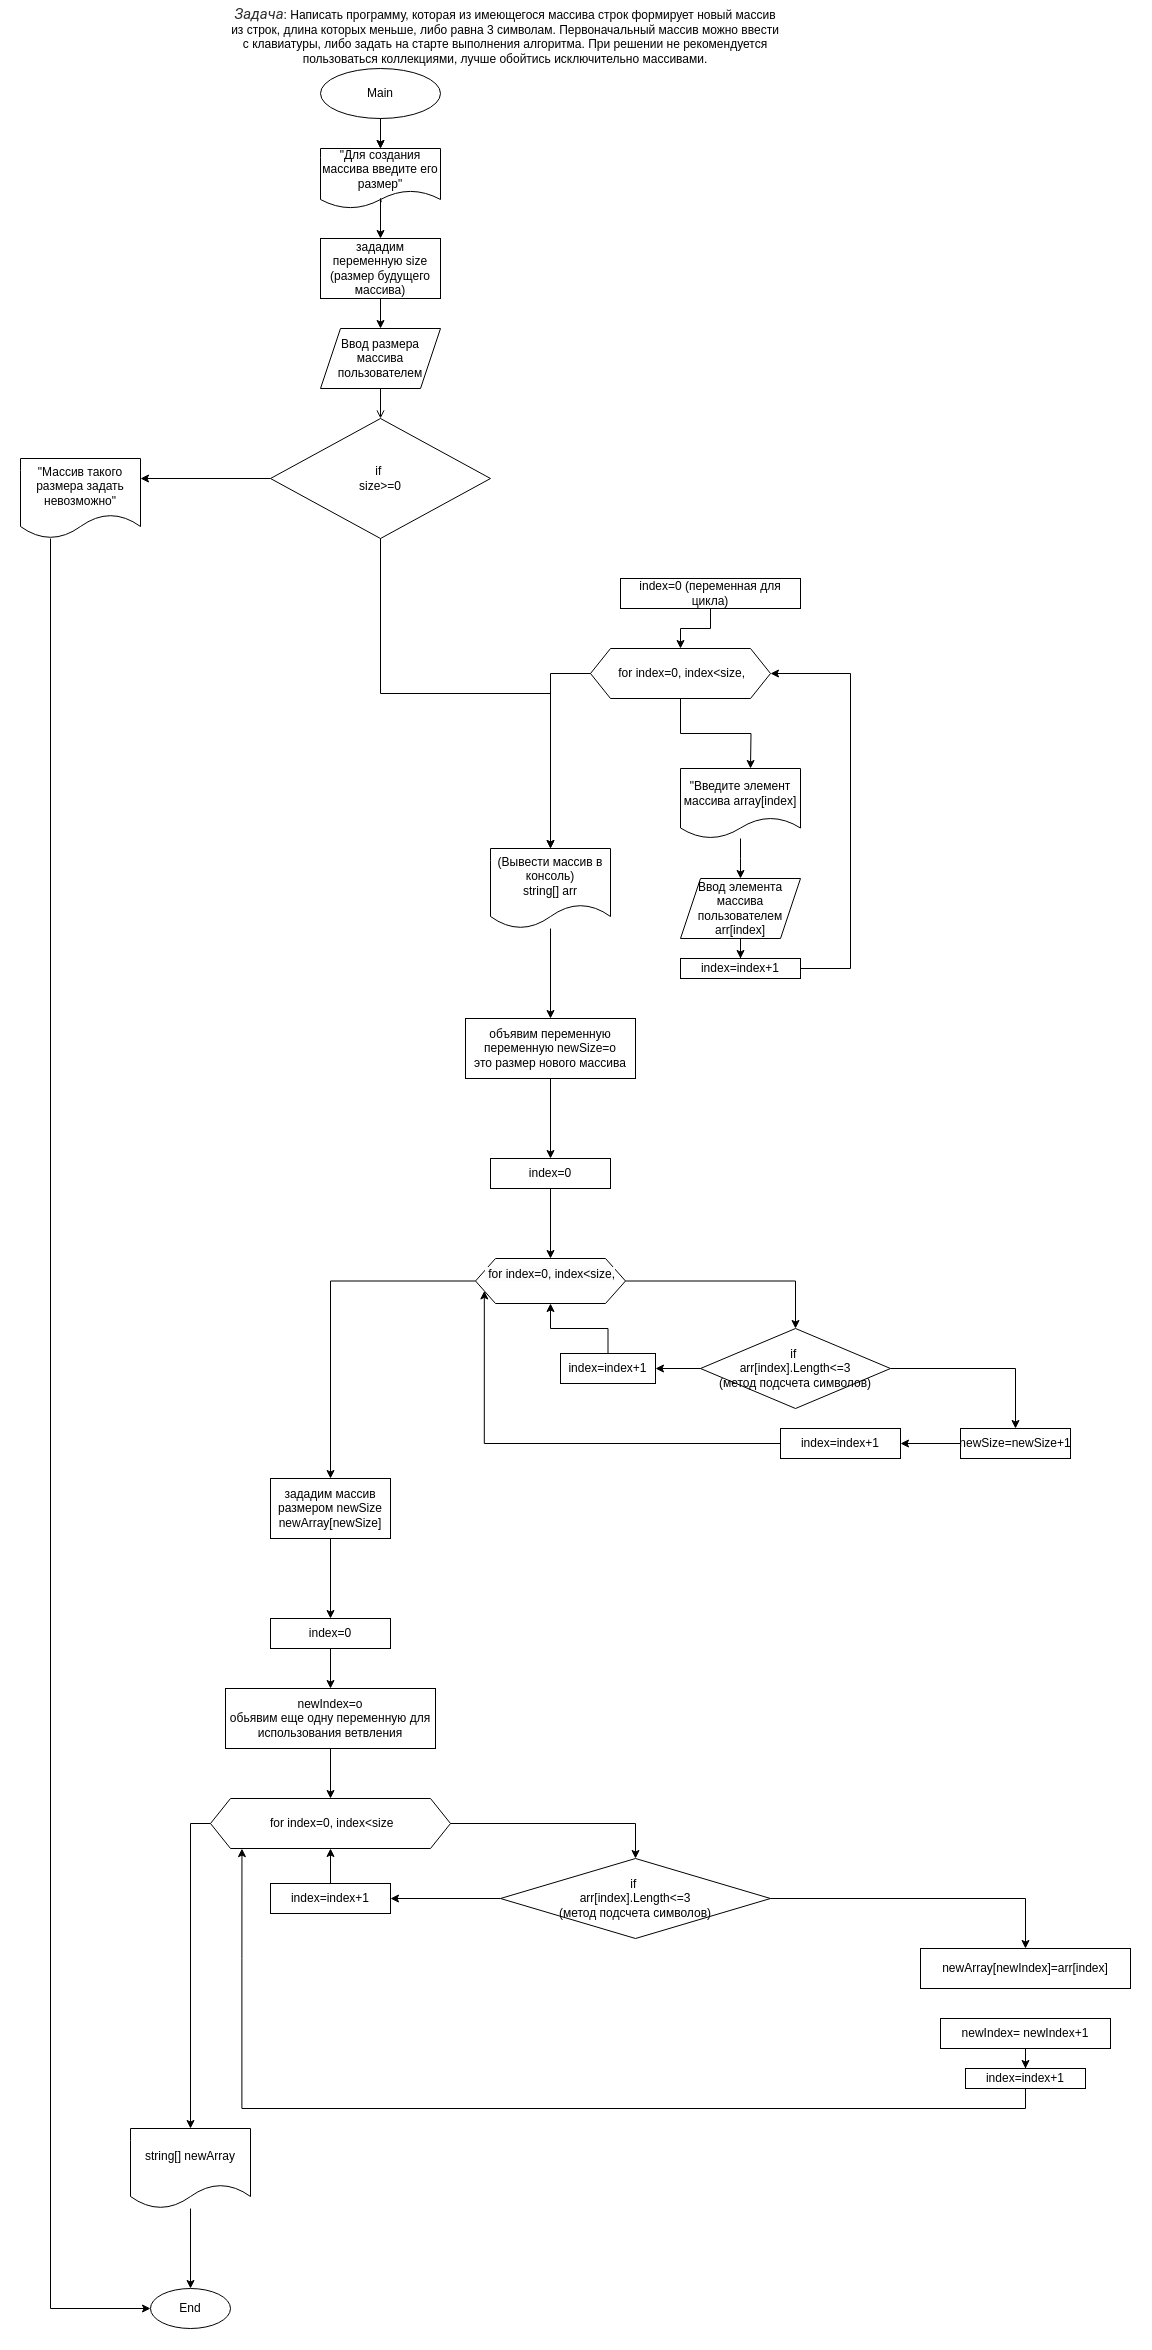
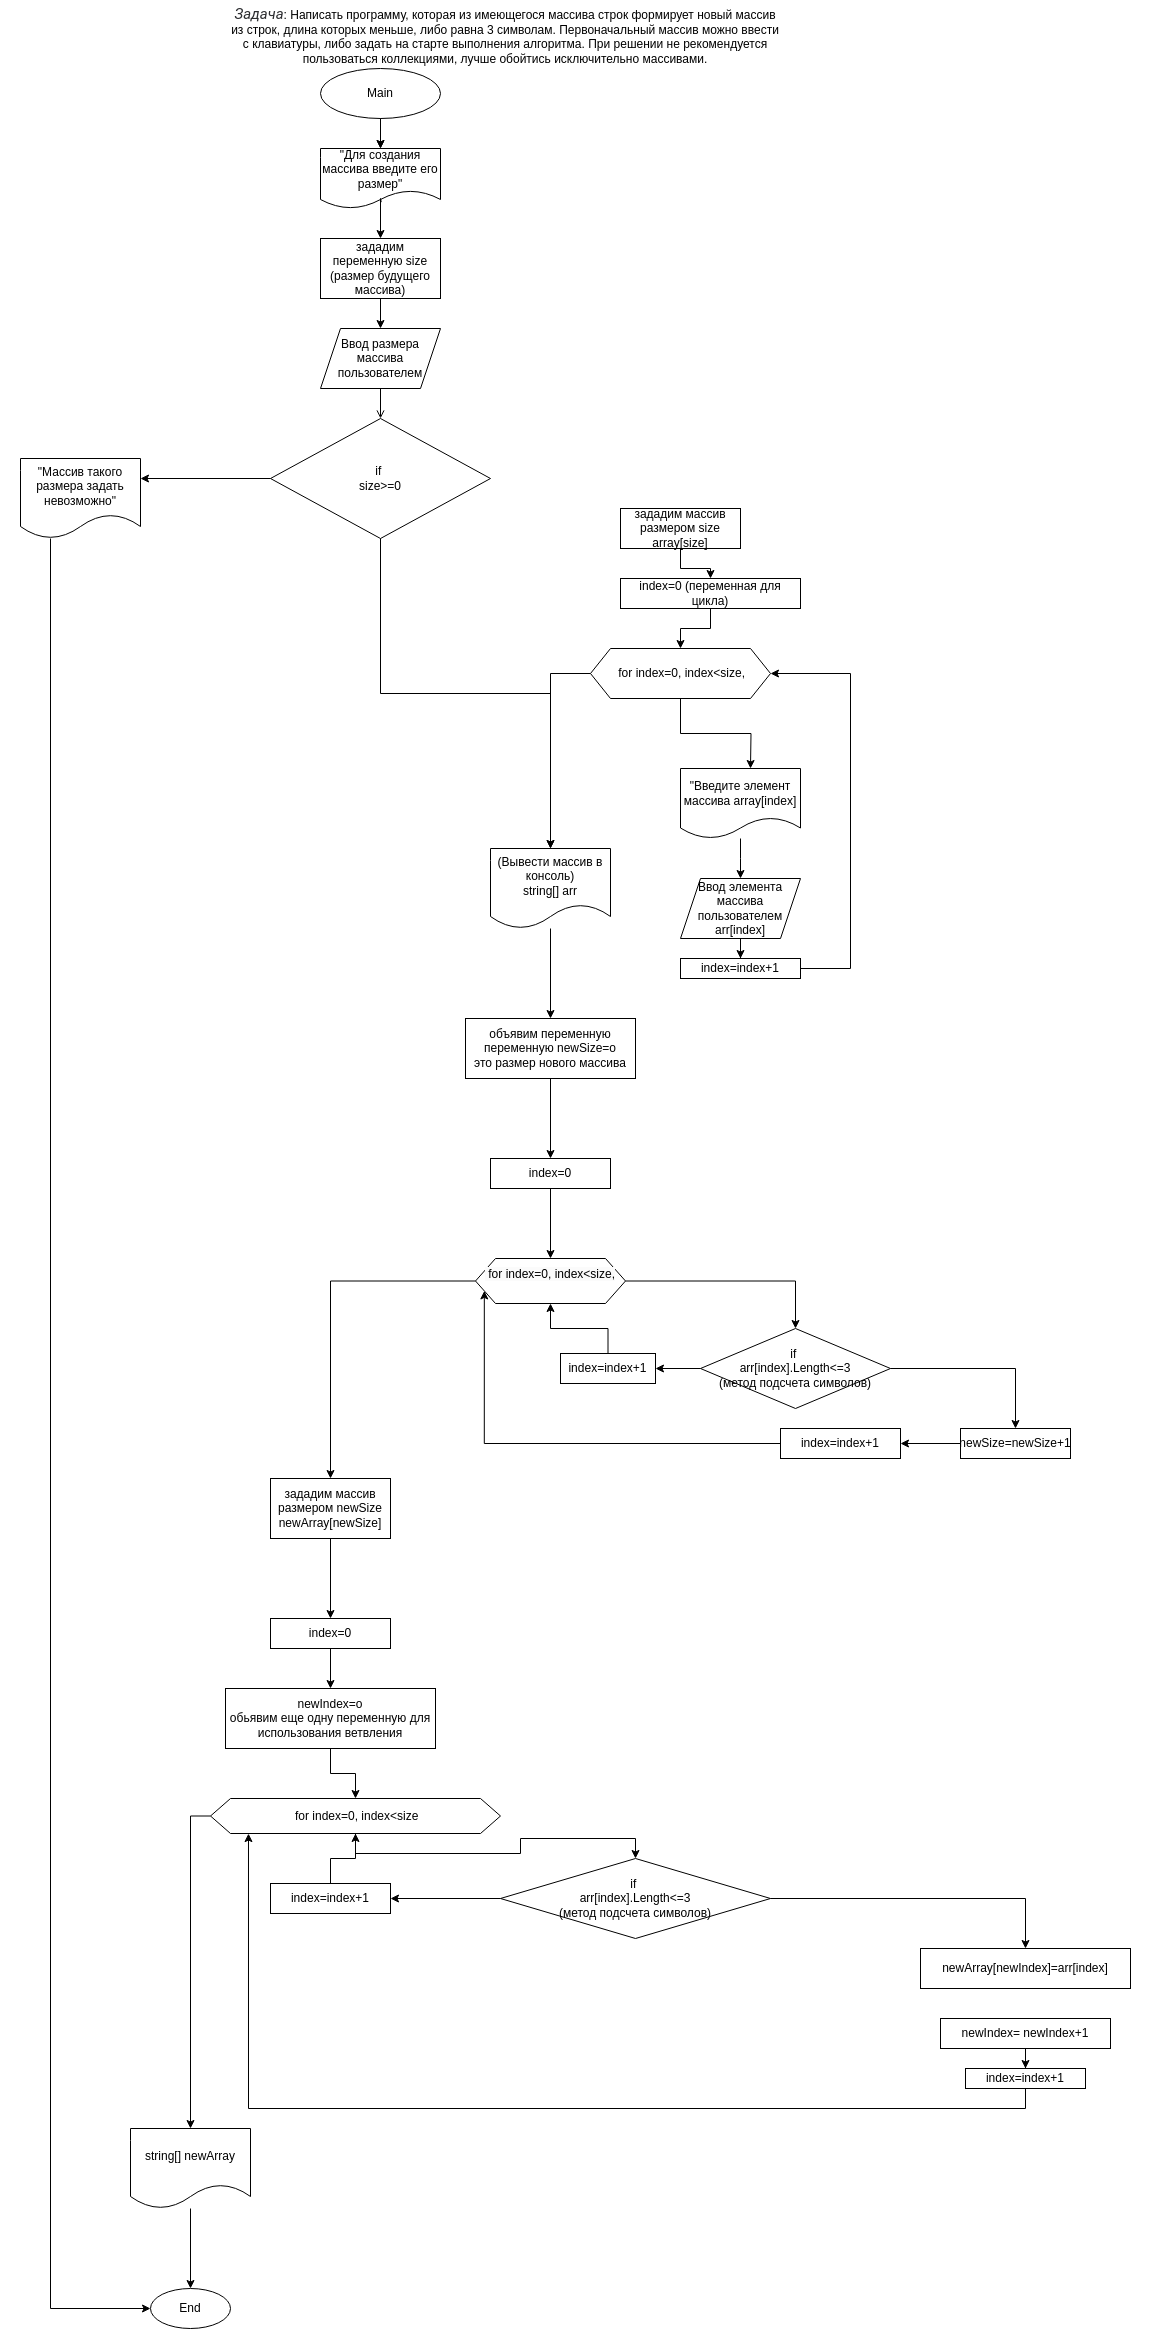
none -> (681, 529)
none -> (687, 569)
(331, 1824) -> (356, 1816)
